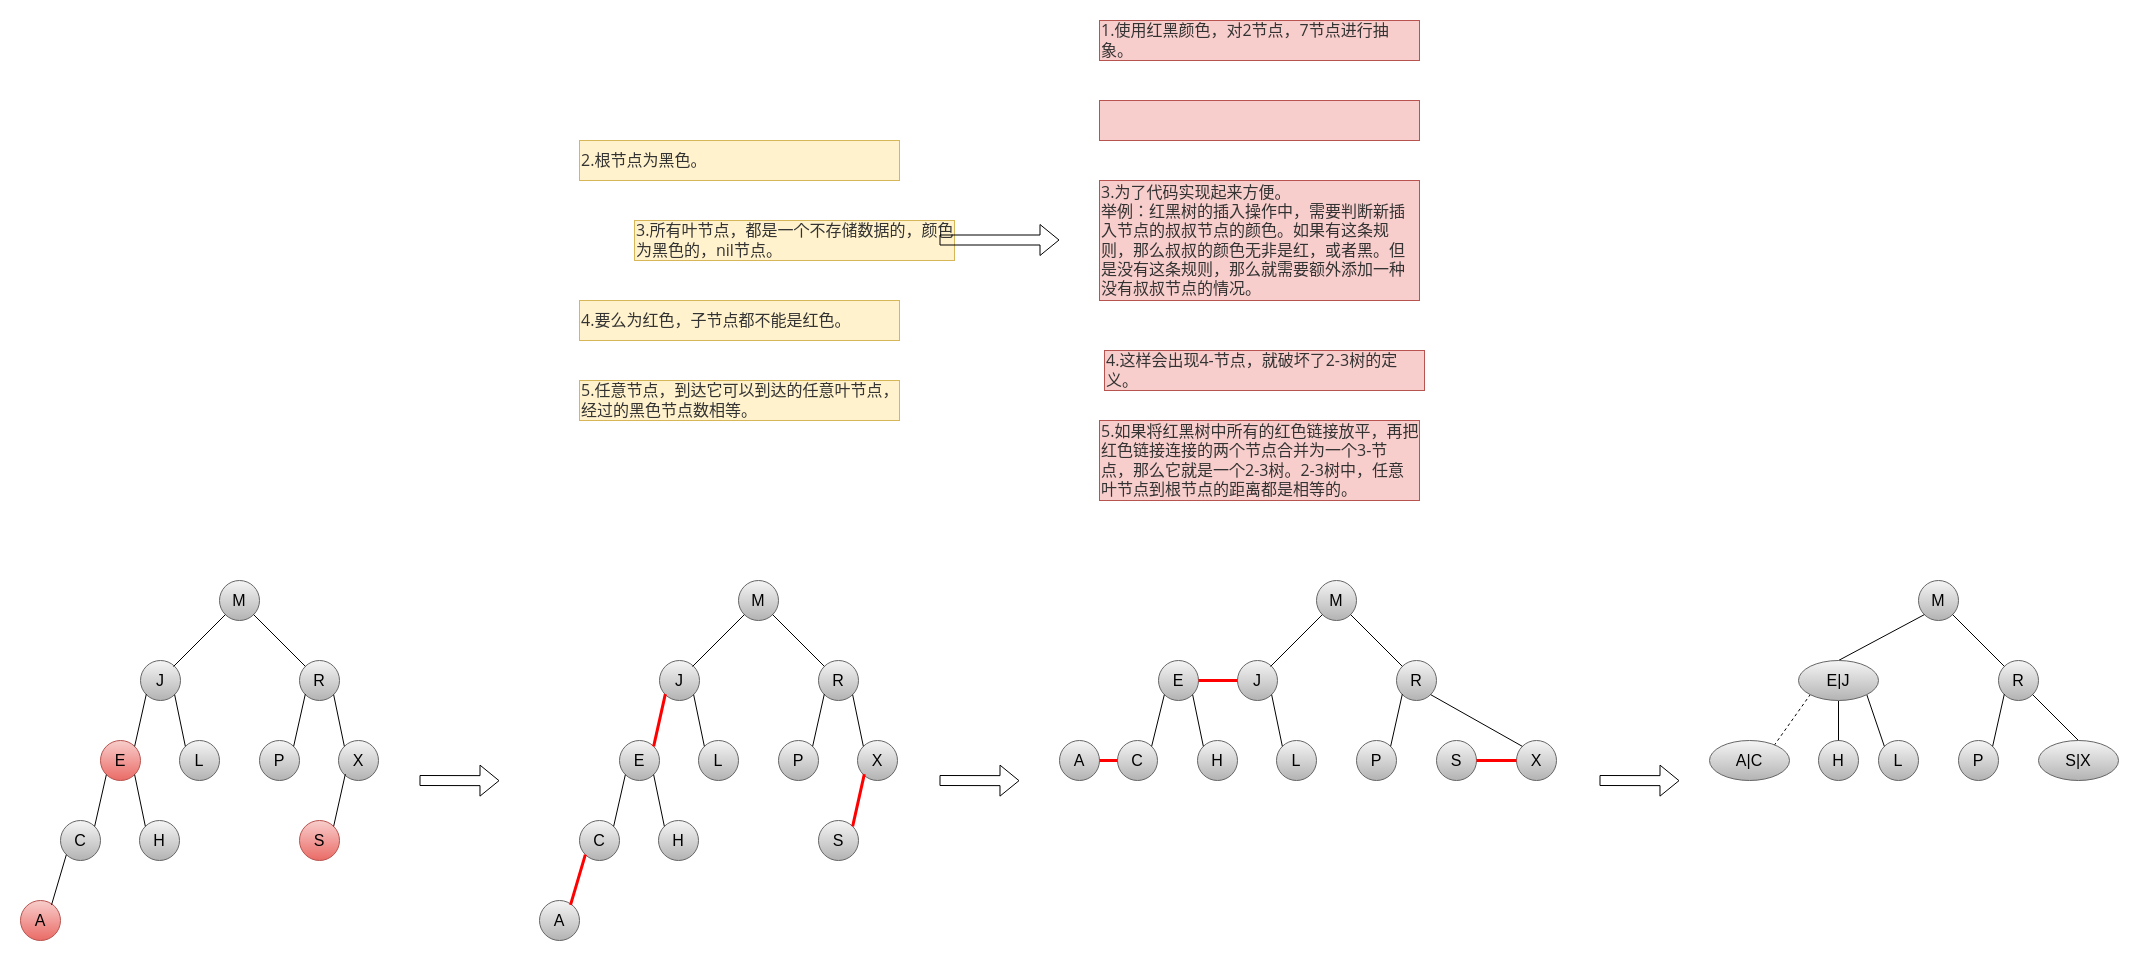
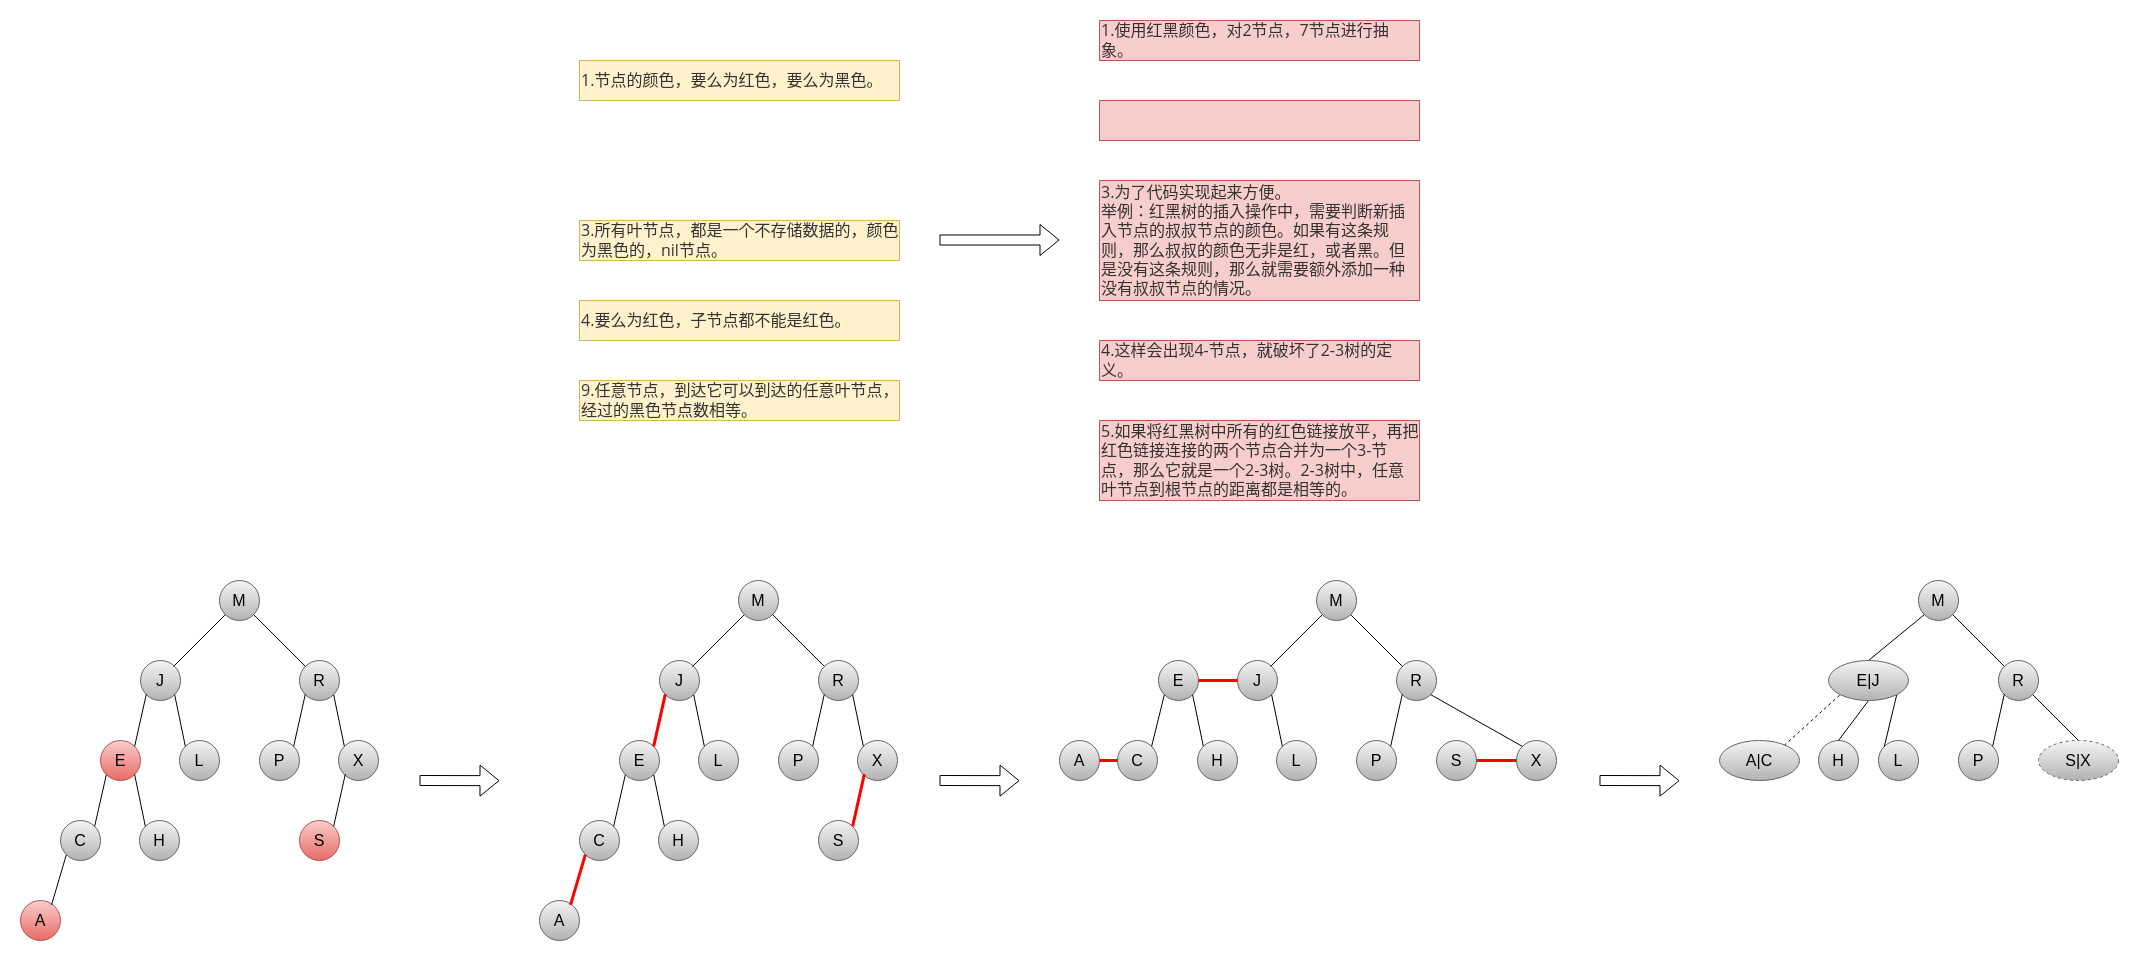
none -> (740, 81)
(740, 161) -> none
(795, 241) -> (740, 241)
(1265, 371) -> (1260, 361)
(741, 401) -> (741, 401)
(1839, 681) -> (1869, 681)
(1750, 761) -> (1760, 761)
(2079, 761) -> (2079, 761)
